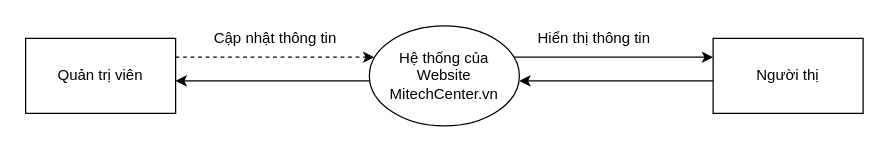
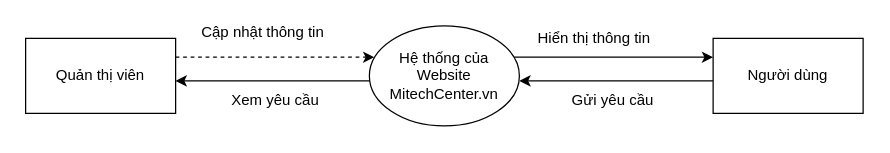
(276, 38) -> (263, 32)
(101, 76) -> (101, 76)
(788, 76) -> (788, 76)
none -> (276, 101)
none -> (613, 101)
